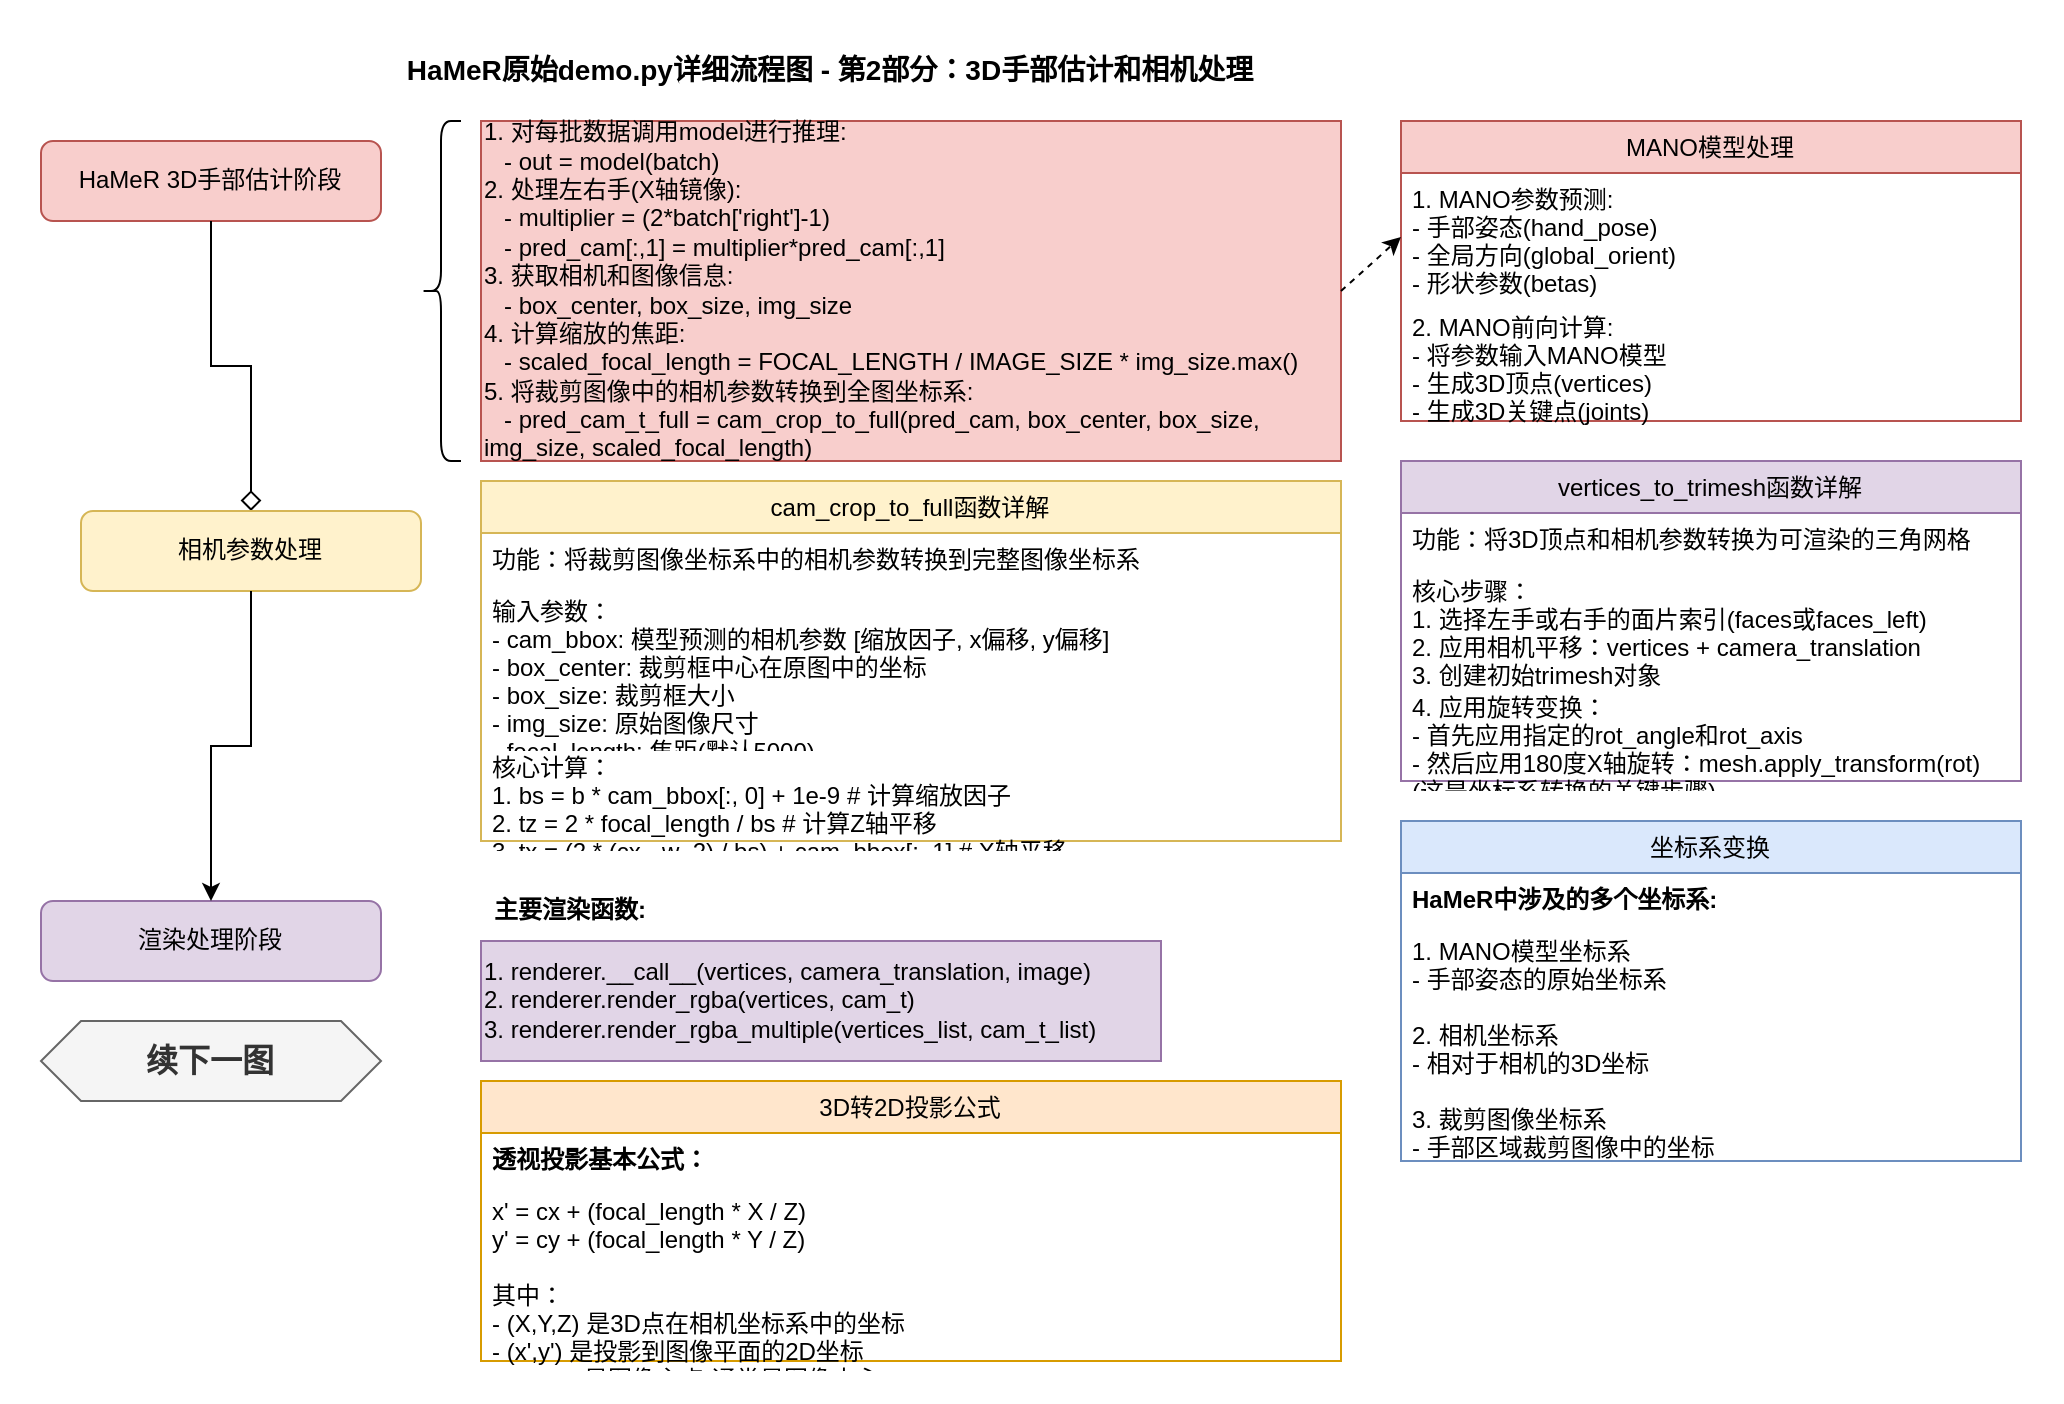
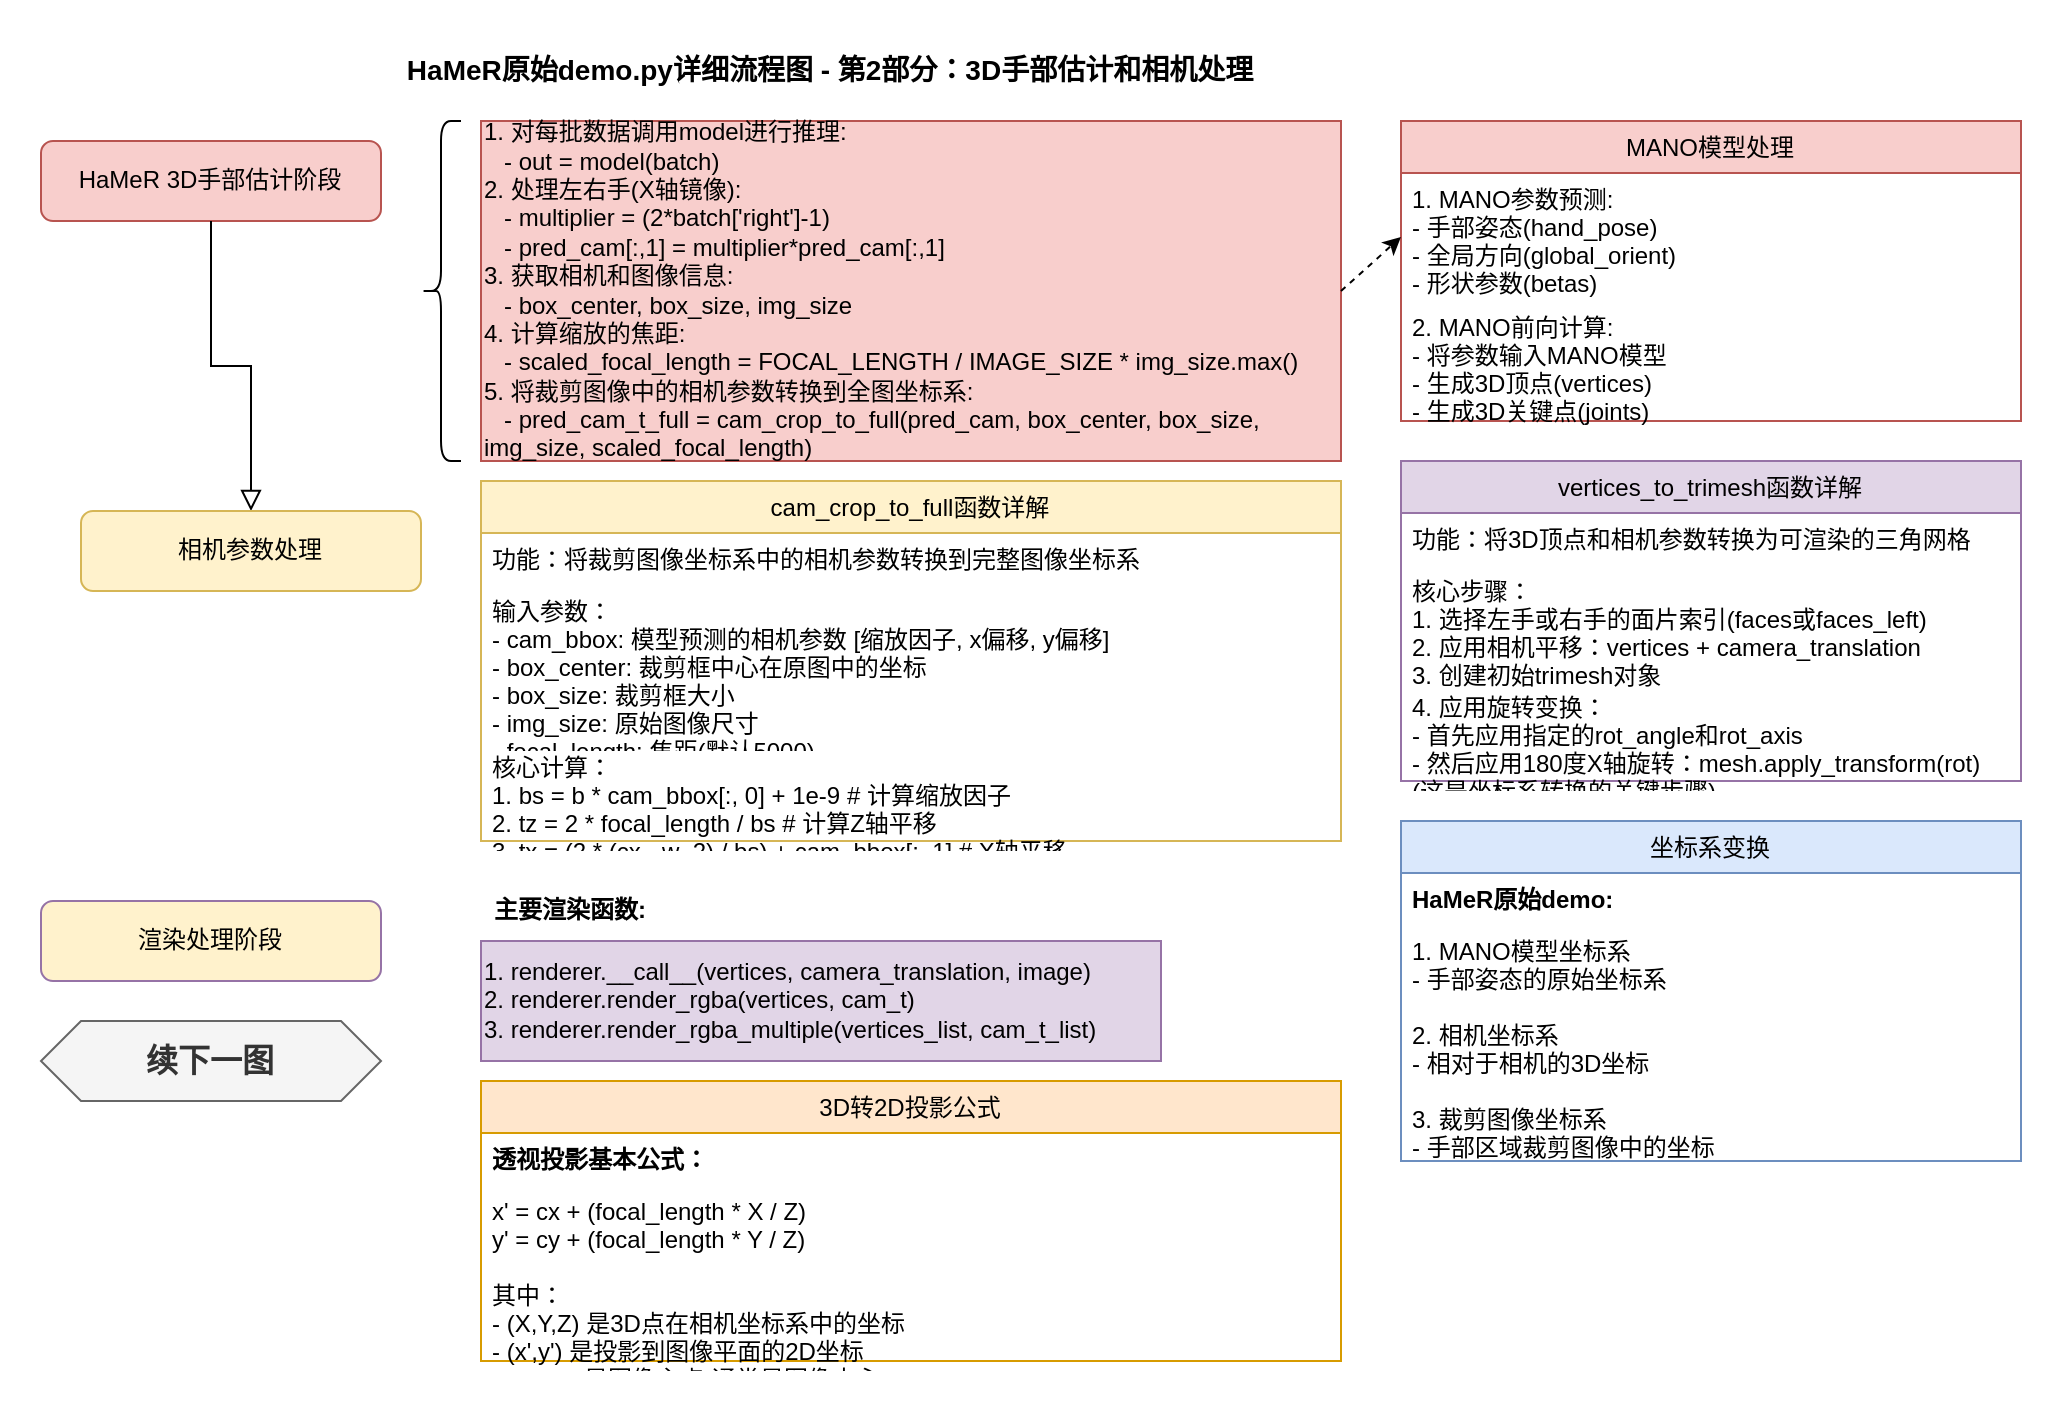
(251, 490) -> (251, 489)
(238, 746) -> none
(1557, 900) -> (1500, 900)
(211, 941) -> (211, 941)
